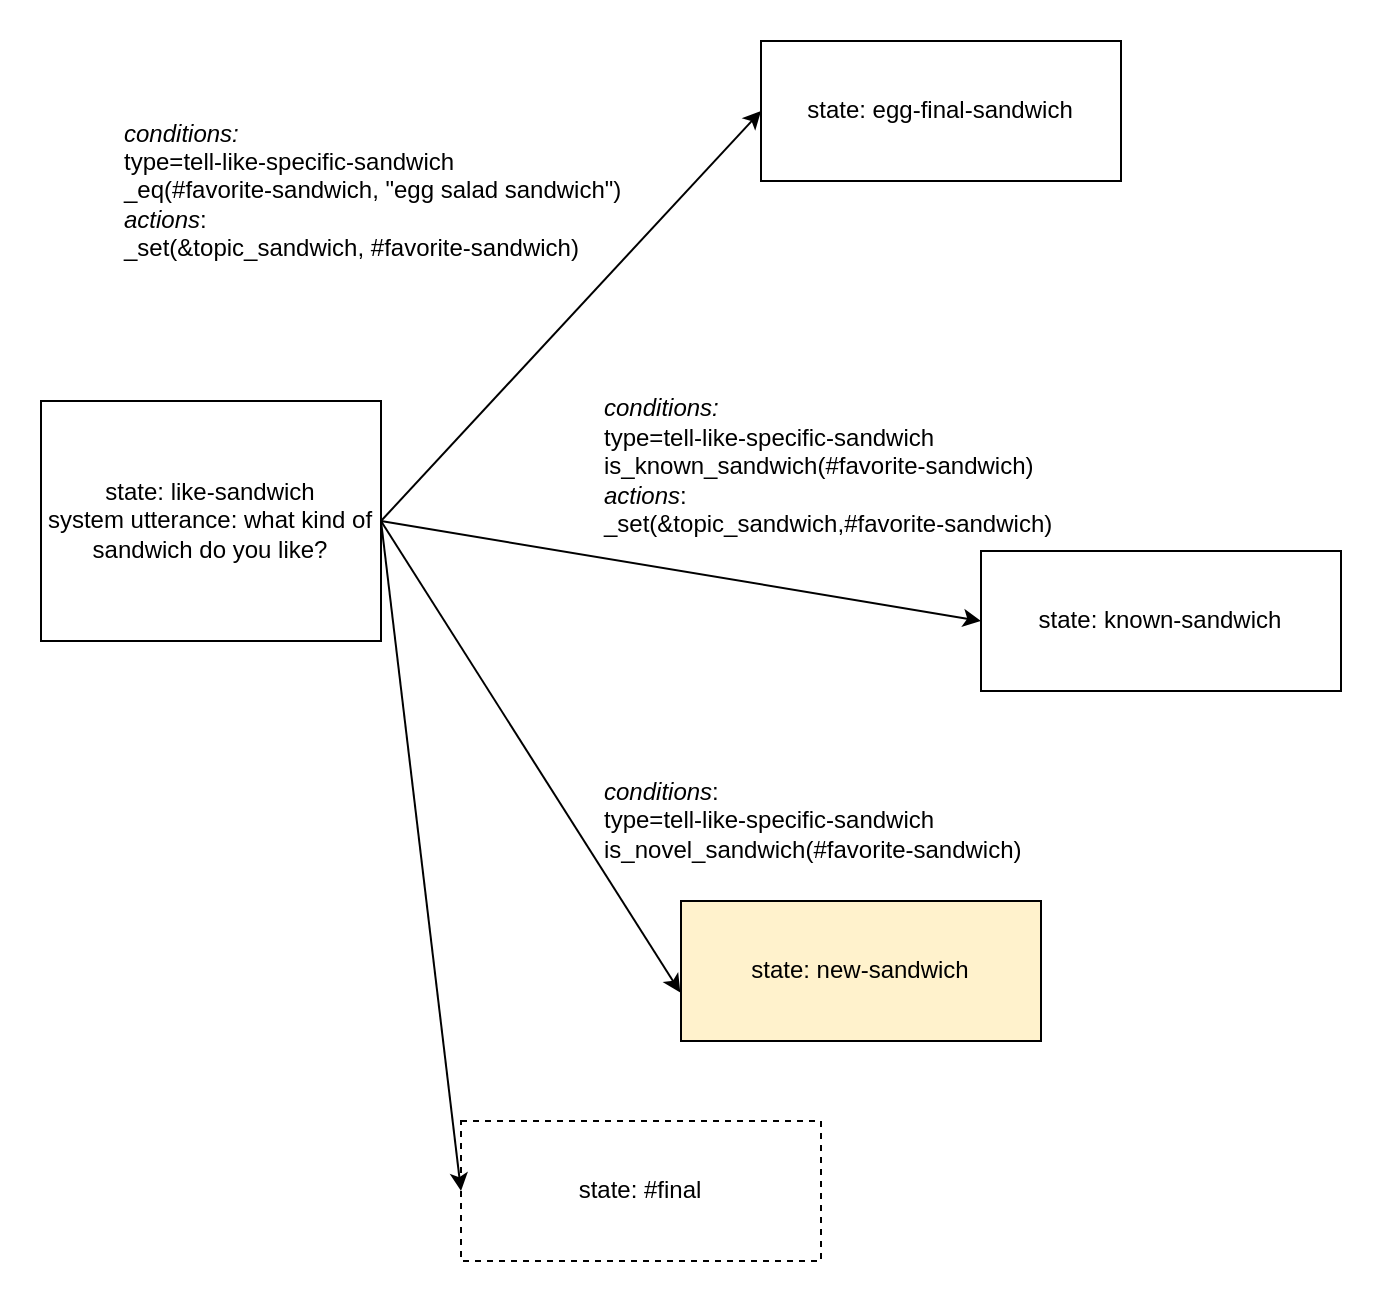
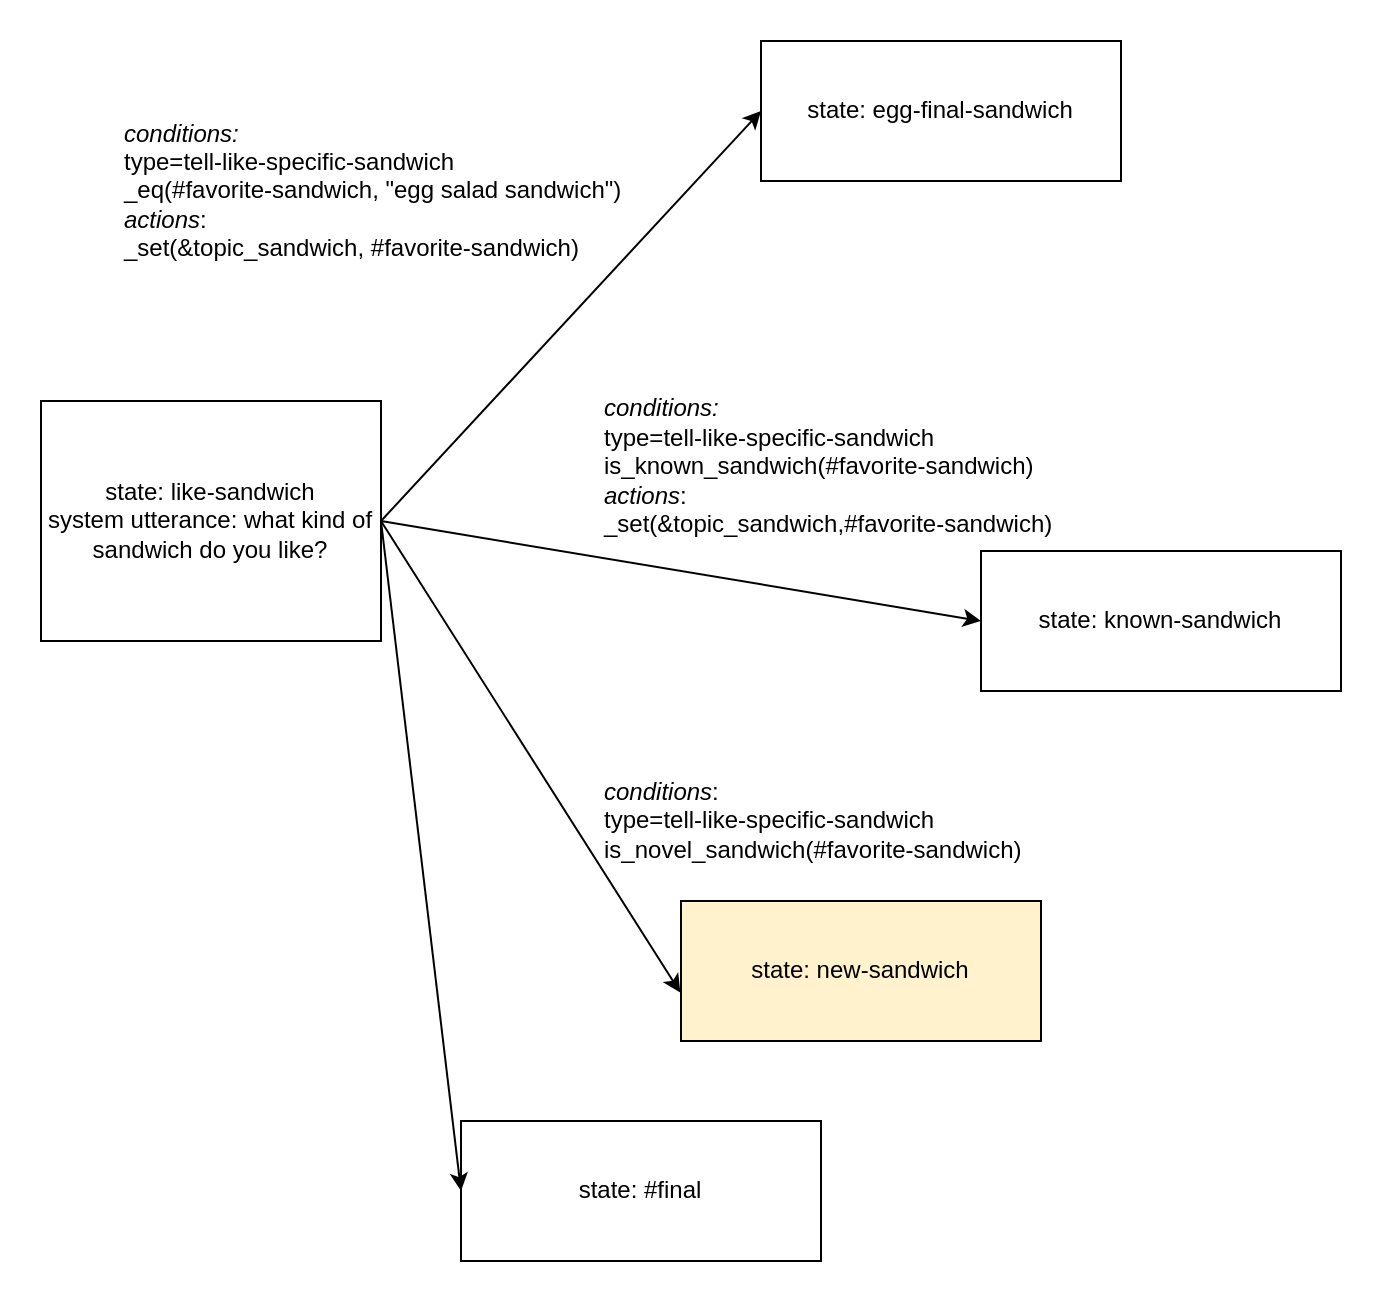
(641, 1191) -> (641, 1191)
